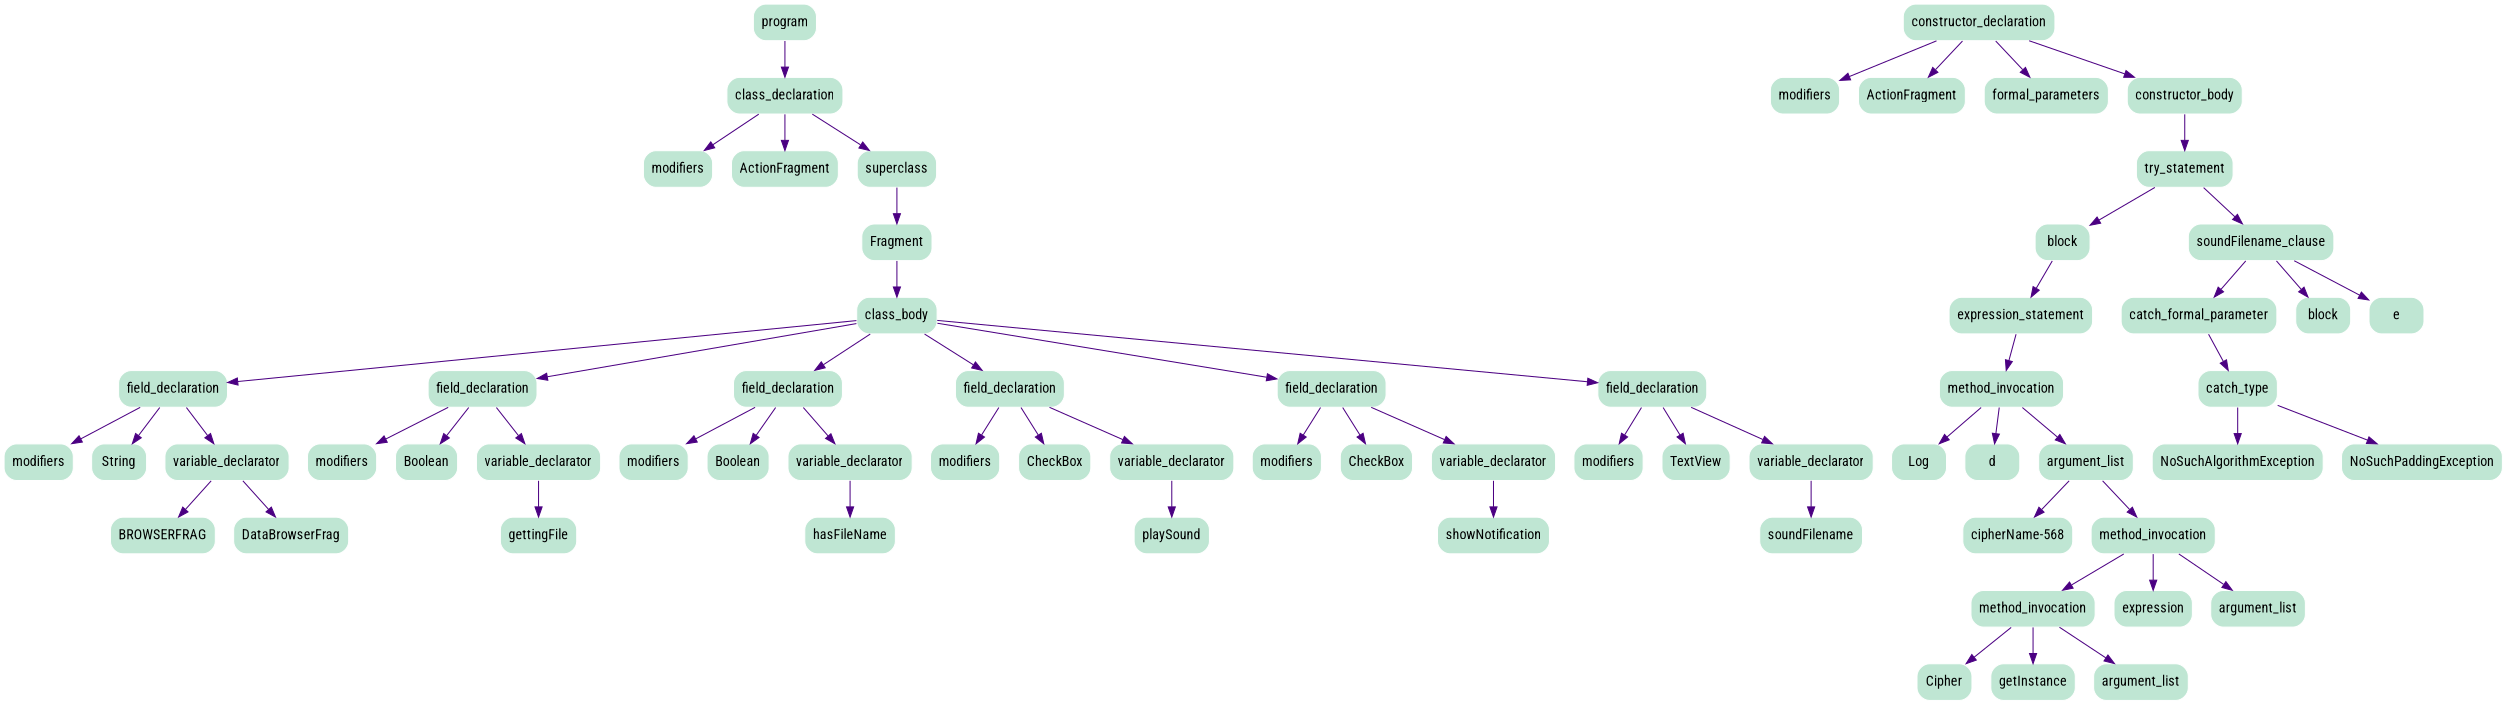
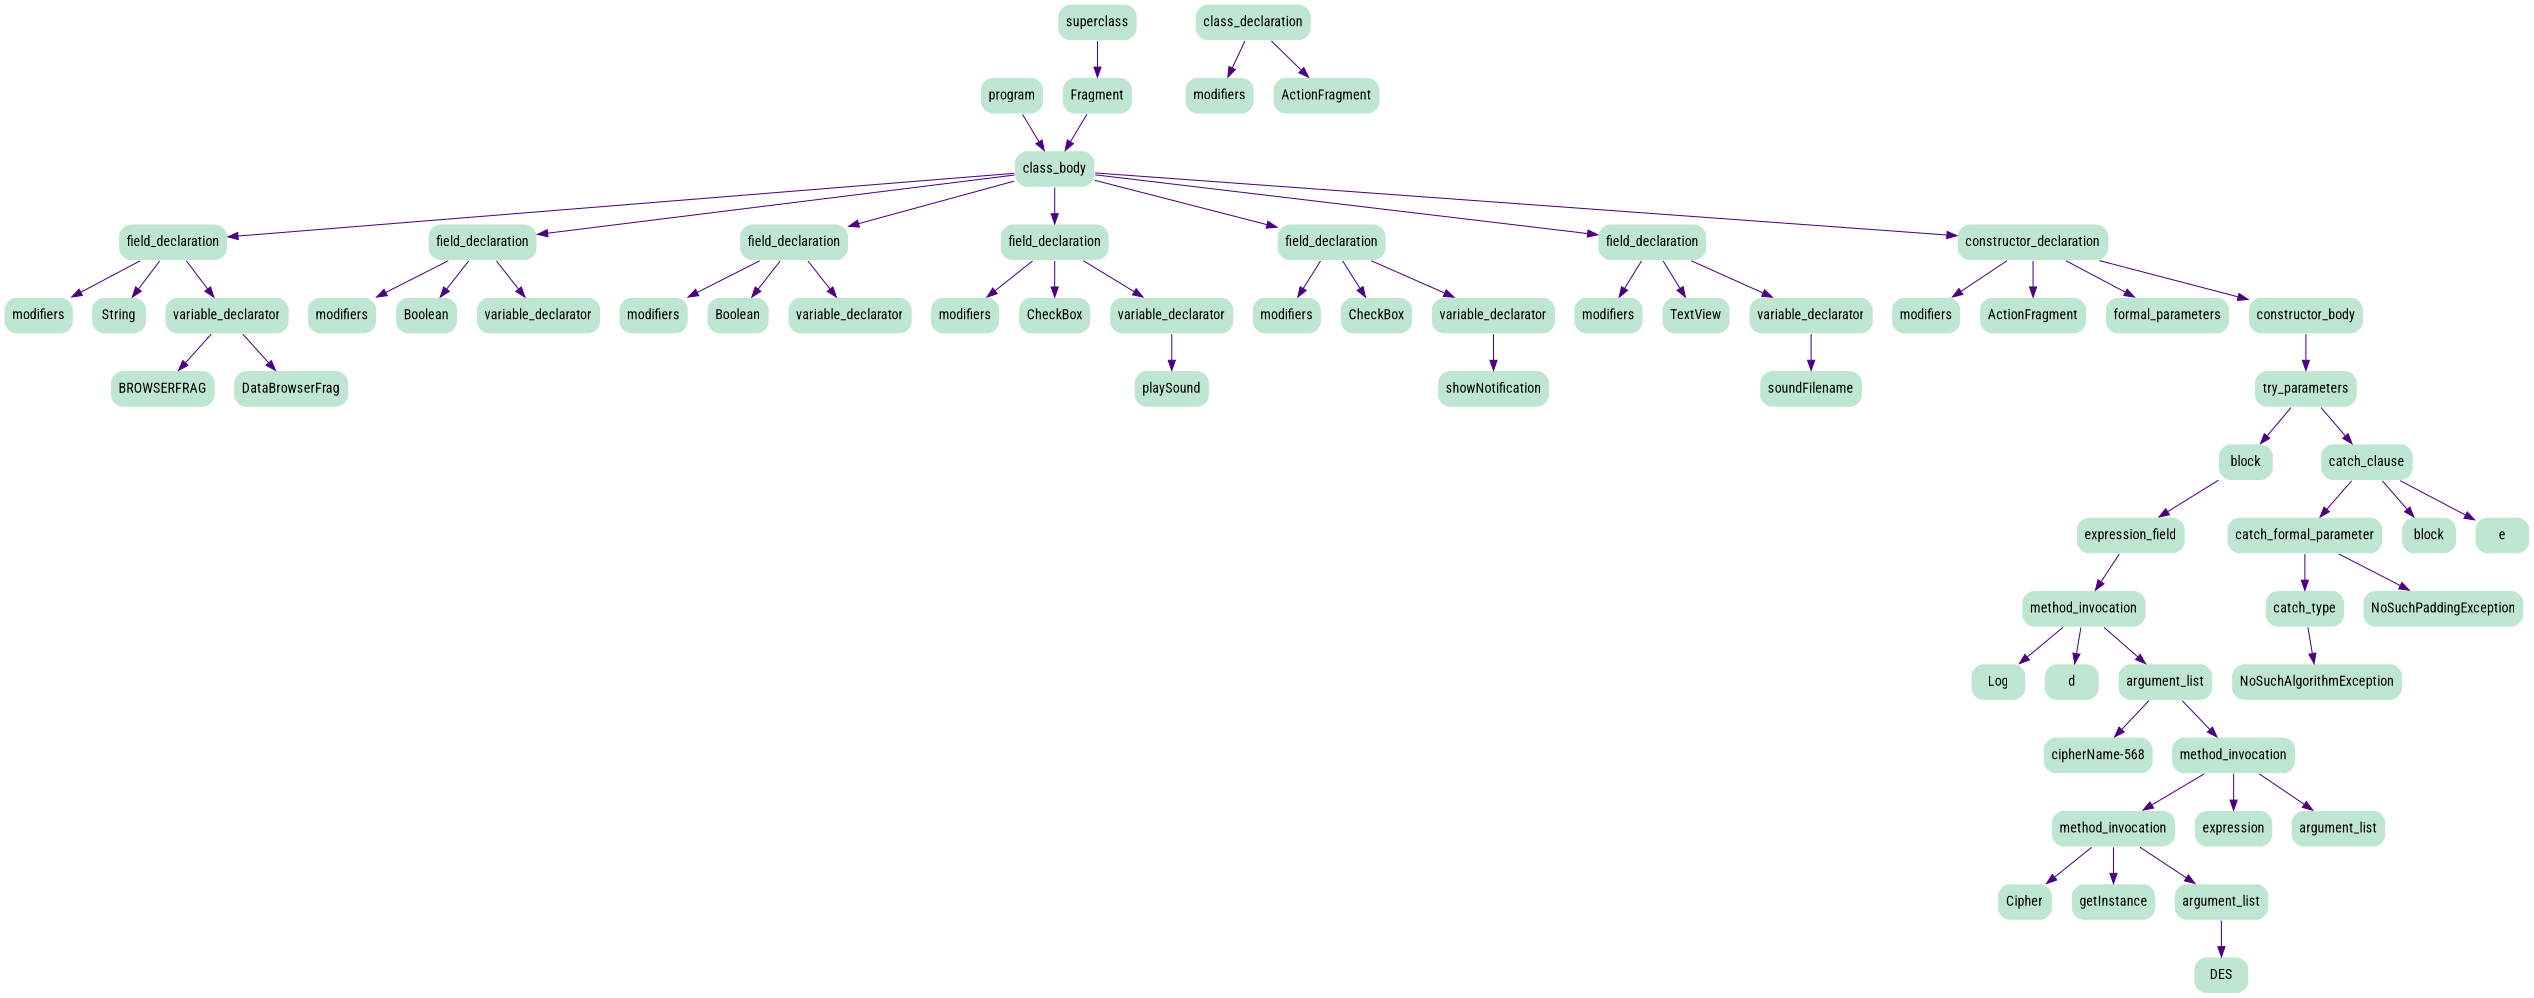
(785, 54) -> (1031, 128)
(836, 129) -> none
(2185, 169) -> (2306, 389)
none -> (1521, 204)
(2261, 242) -> (2367, 462)
(2021, 316) -> (2131, 535)
(2323, 423) -> (2369, 570)
(539, 535) -> none
(850, 535) -> none
none -> (2221, 975)
